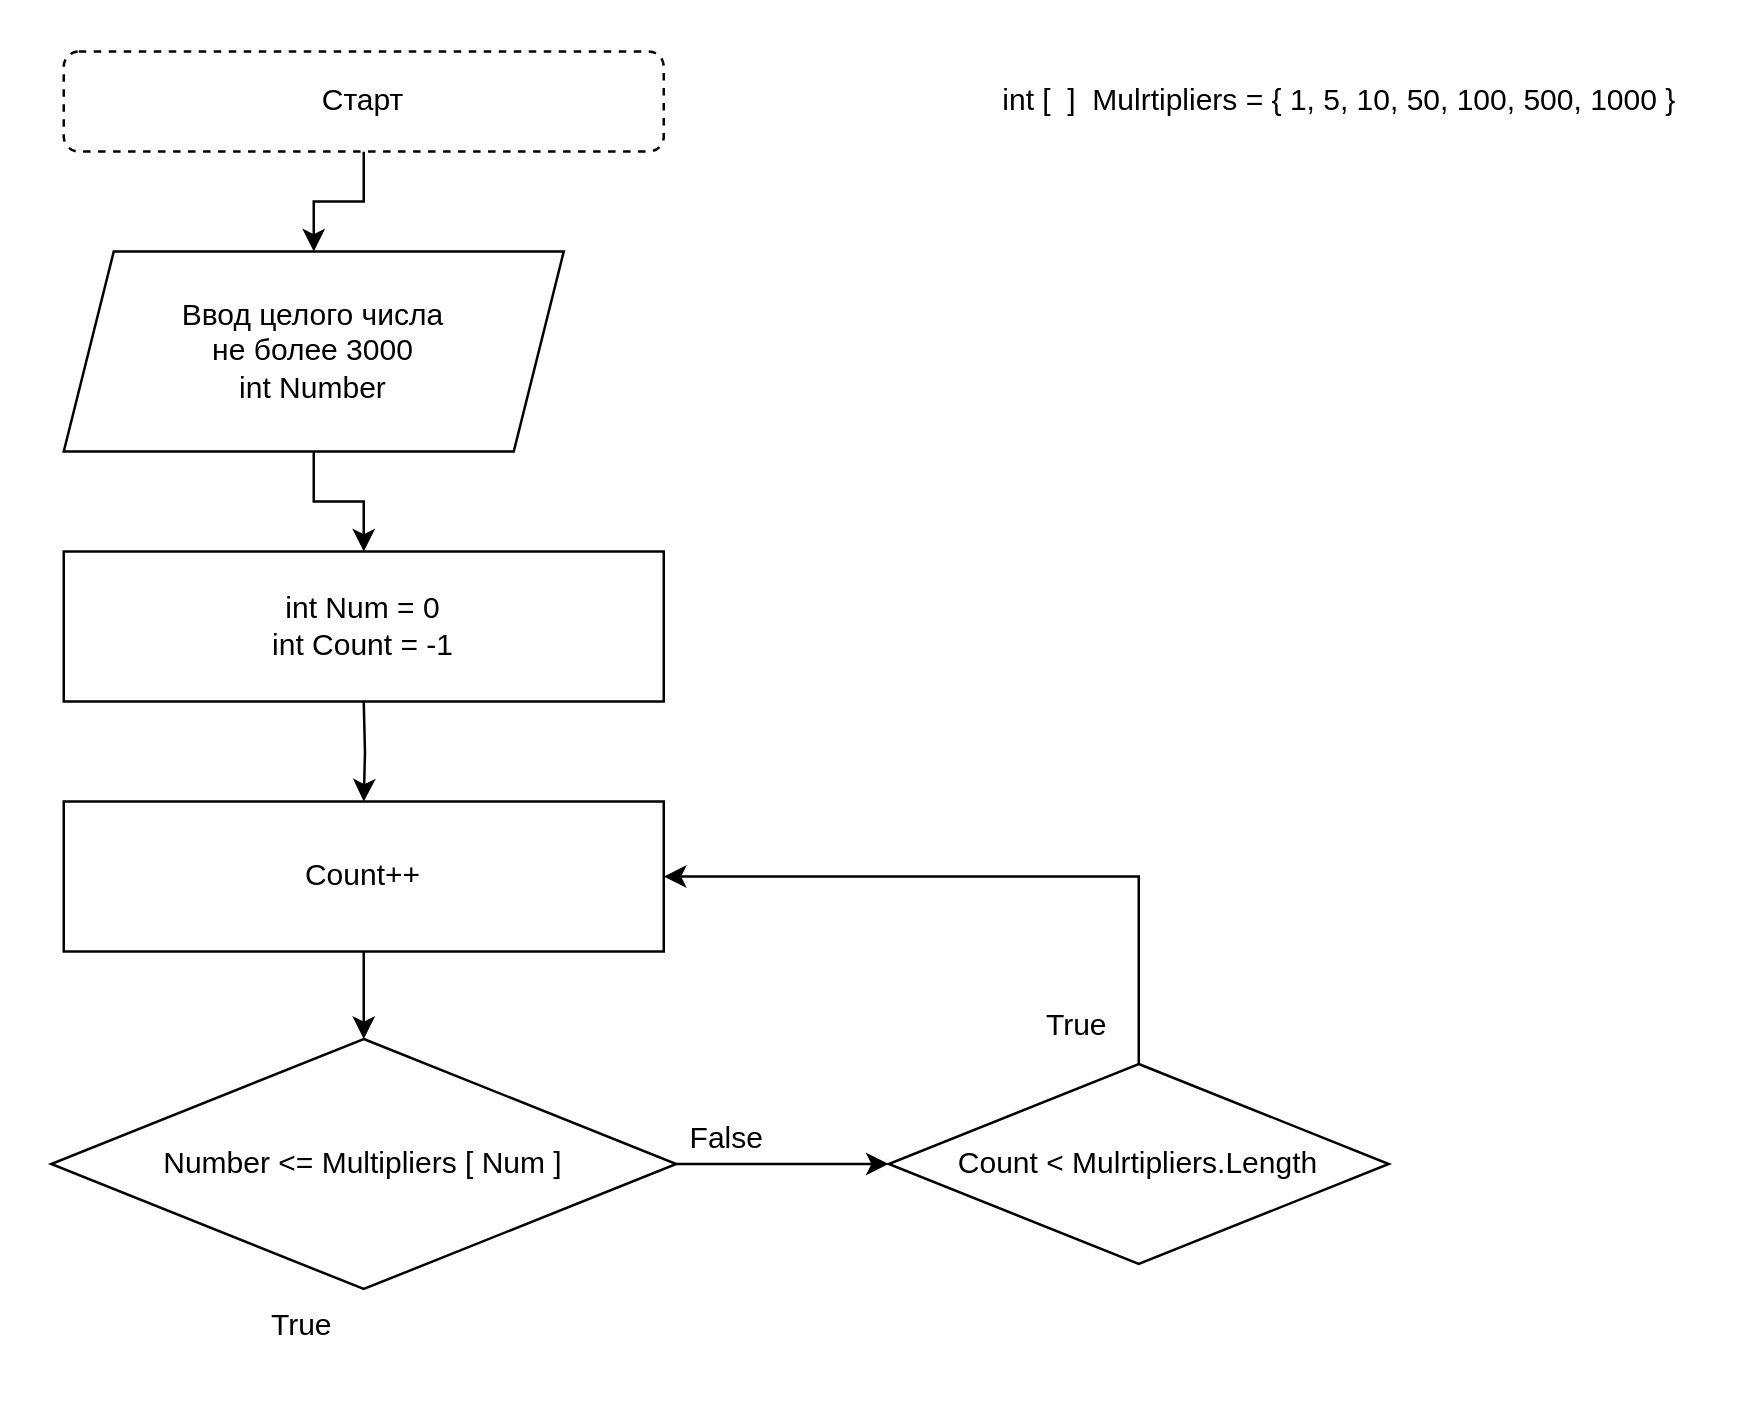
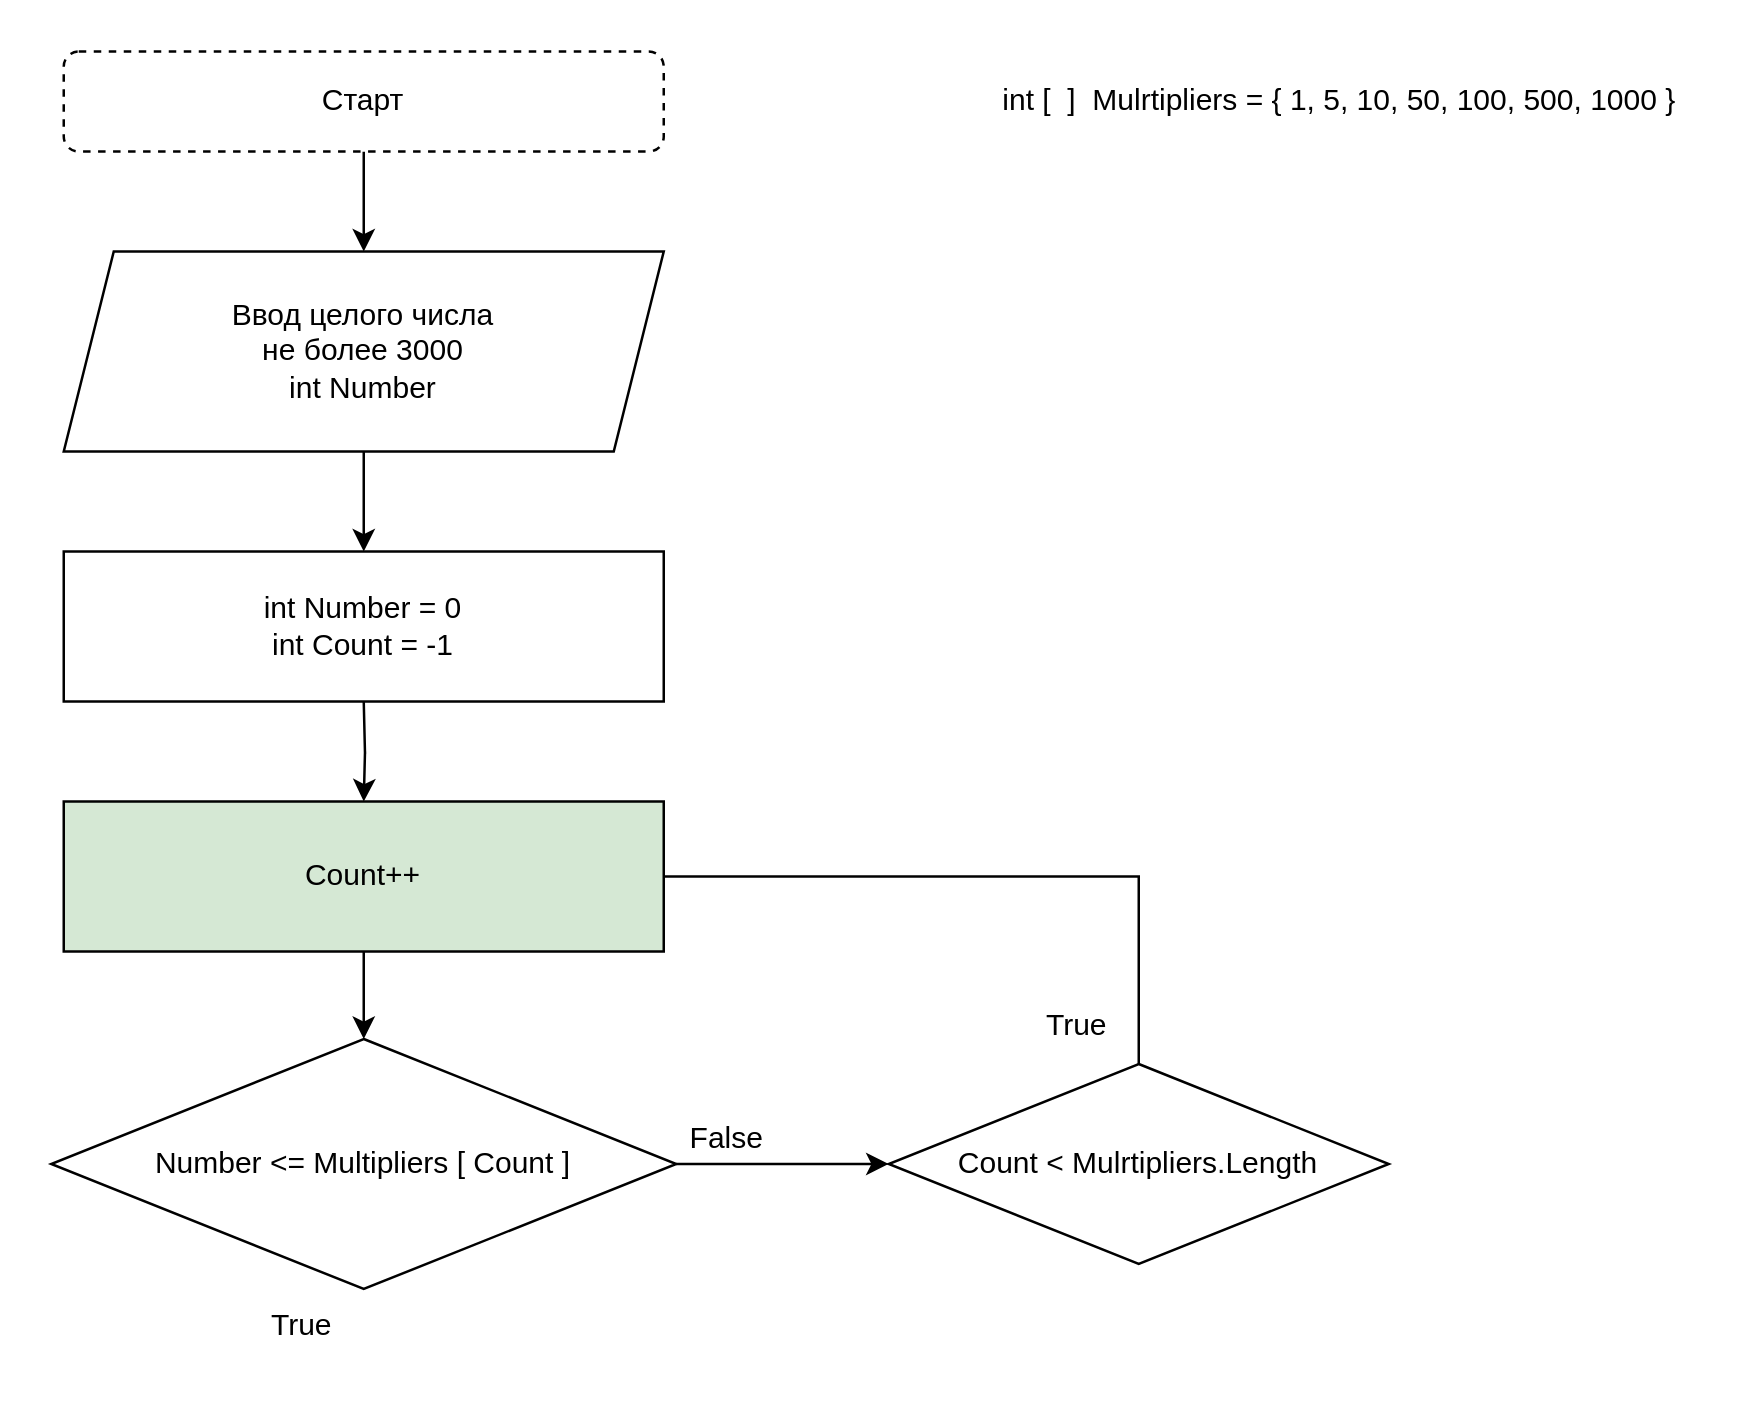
(314, 351) -> (364, 351)
(364, 626) -> (364, 626)
(364, 876) -> (364, 876)
(682, 876) -> (675, 876)
(364, 1164) -> (364, 1164)
